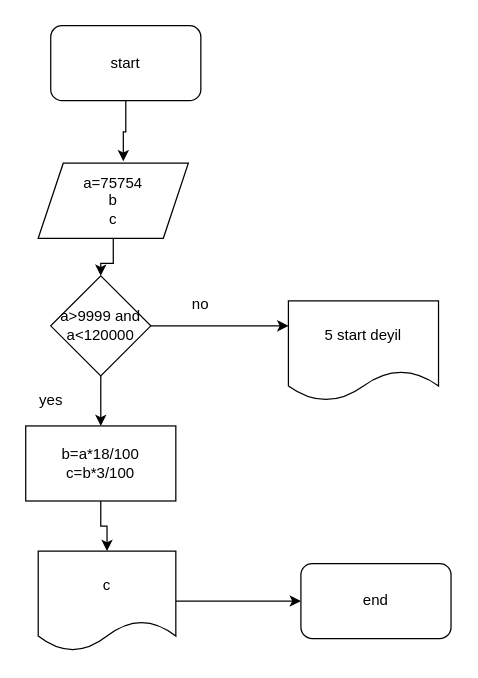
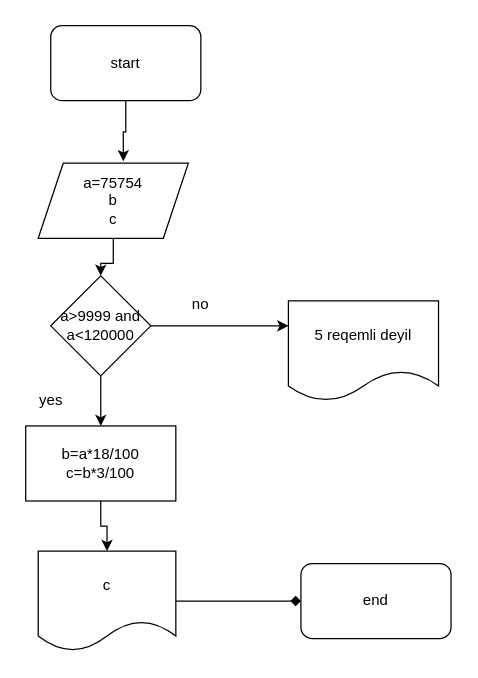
(363, 336) -> (363, 336)
(291, 601) -> (290, 601)
